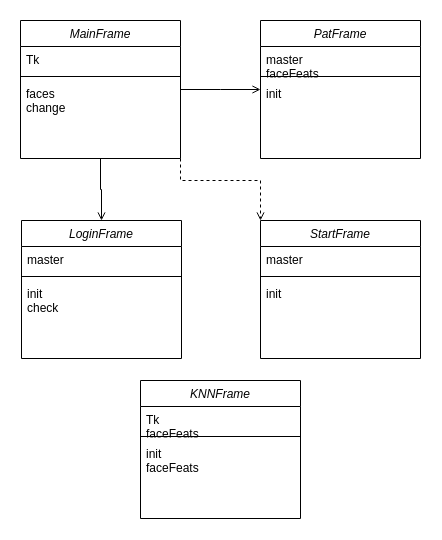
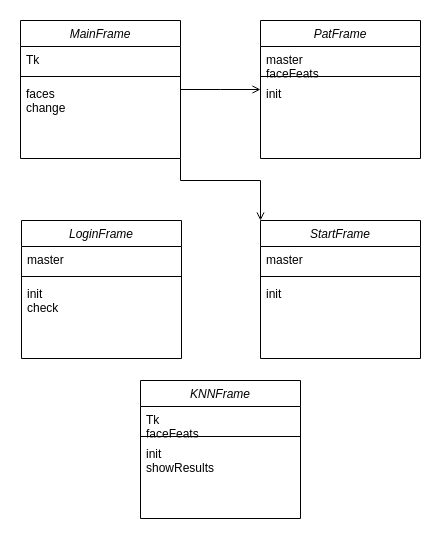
(229, 181) -> (229, 181)
(101, 189) -> none
(156, 454) -> (156, 454)
